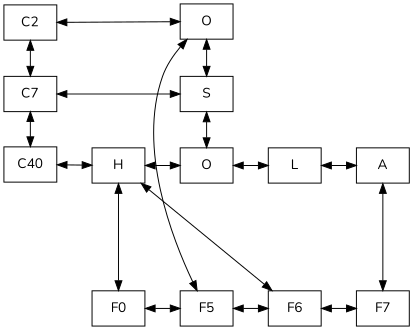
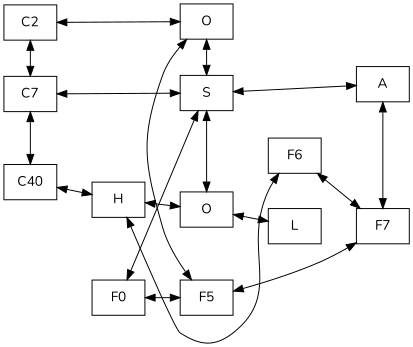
(339, 165) -> (295, 89)
(118, 237) -> (163, 195)
(251, 308) -> (297, 271)
